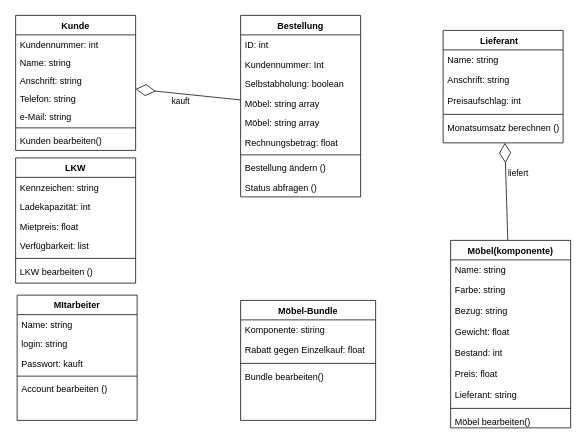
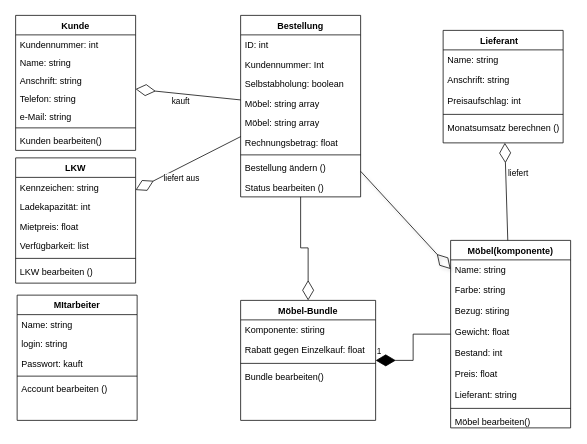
none -> (195, 160)
(288, 188) -> (291, 188)
none -> (400, 214)
none -> (300, 243)
(484, 311) -> (485, 311)
none -> (405, 360)
